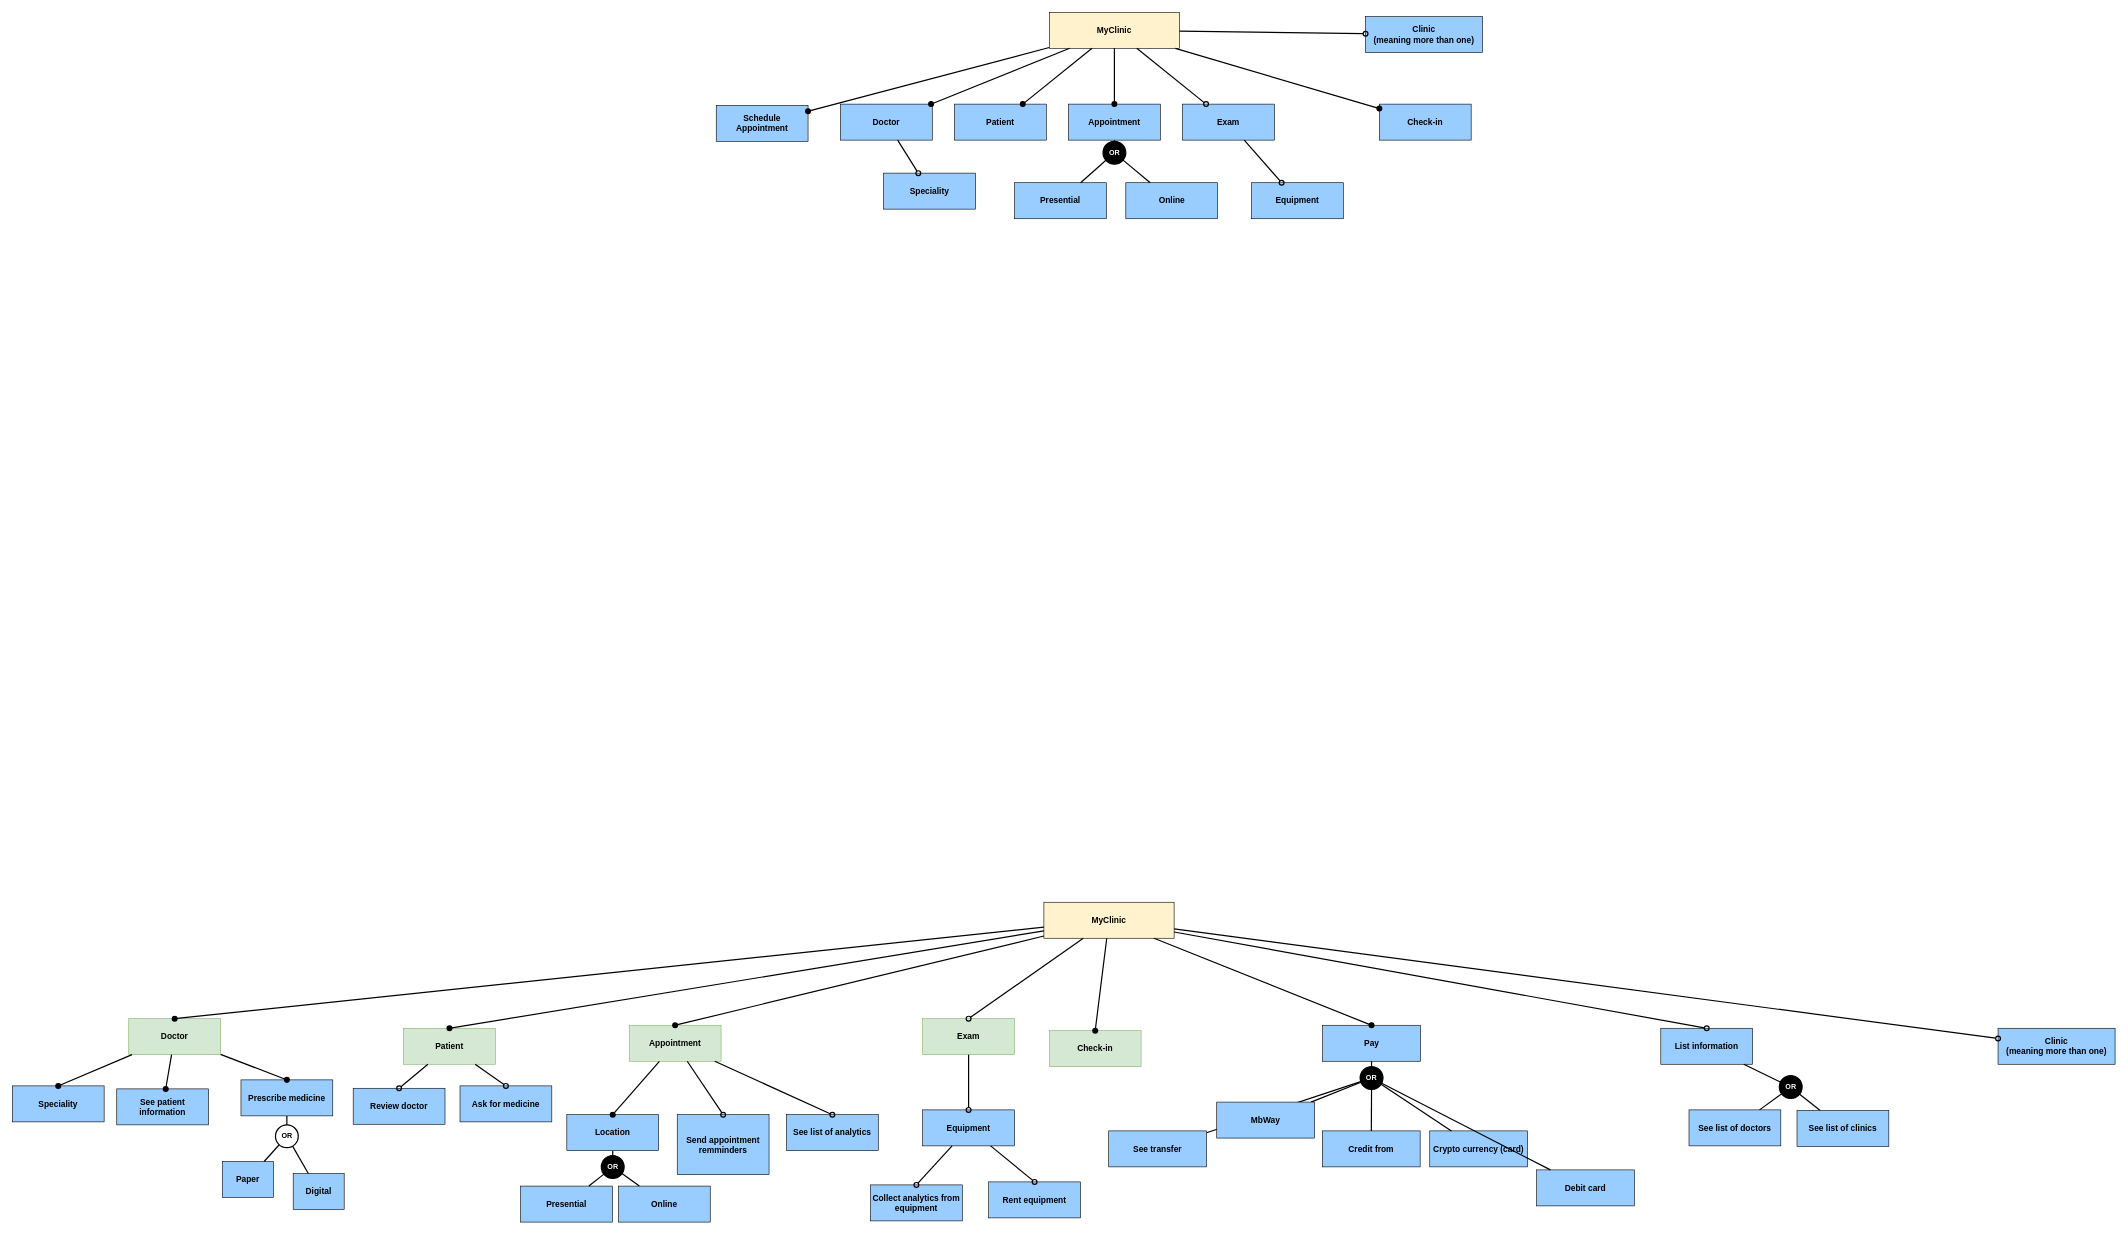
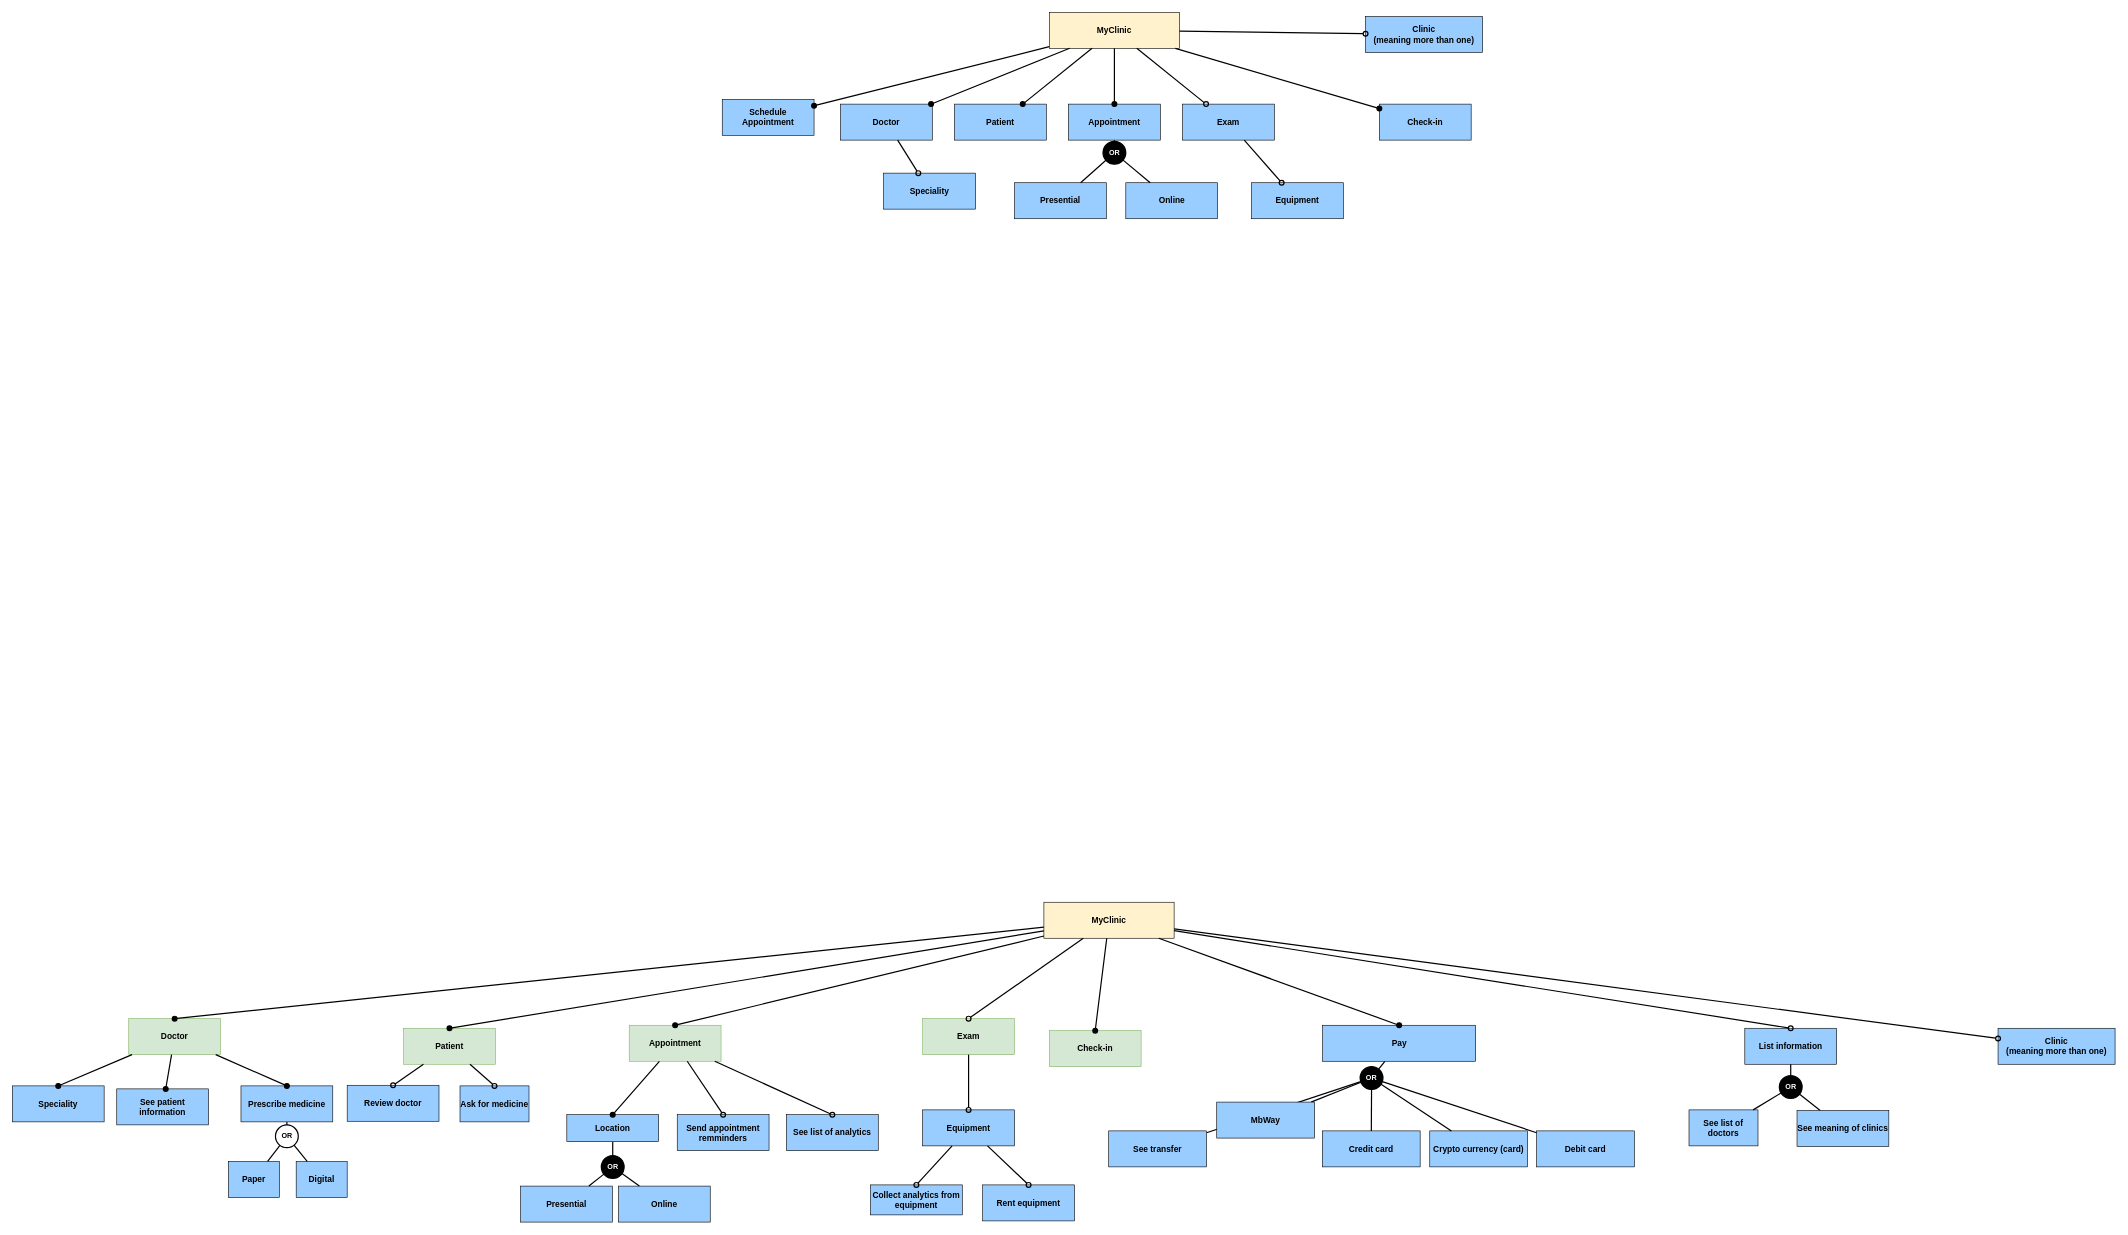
(762, 123) -> (768, 117)
(1371, 1043) -> (1399, 1043)
(1706, 1046) -> (1790, 1046)
(287, 1098) -> (287, 1104)
(506, 1104) -> (494, 1104)
(399, 1106) -> (393, 1103)
(1735, 1128) -> (1723, 1128)
(1843, 1128) -> (1843, 1128)
(613, 1133) -> (613, 1128)
(723, 1145) -> (723, 1133)
(1371, 1149) -> (1371, 1149)
(248, 1179) -> (254, 1179)
(1585, 1188) -> (1585, 1149)
(319, 1191) -> (322, 1179)
(1034, 1200) -> (1028, 1203)
(916, 1203) -> (916, 1200)
